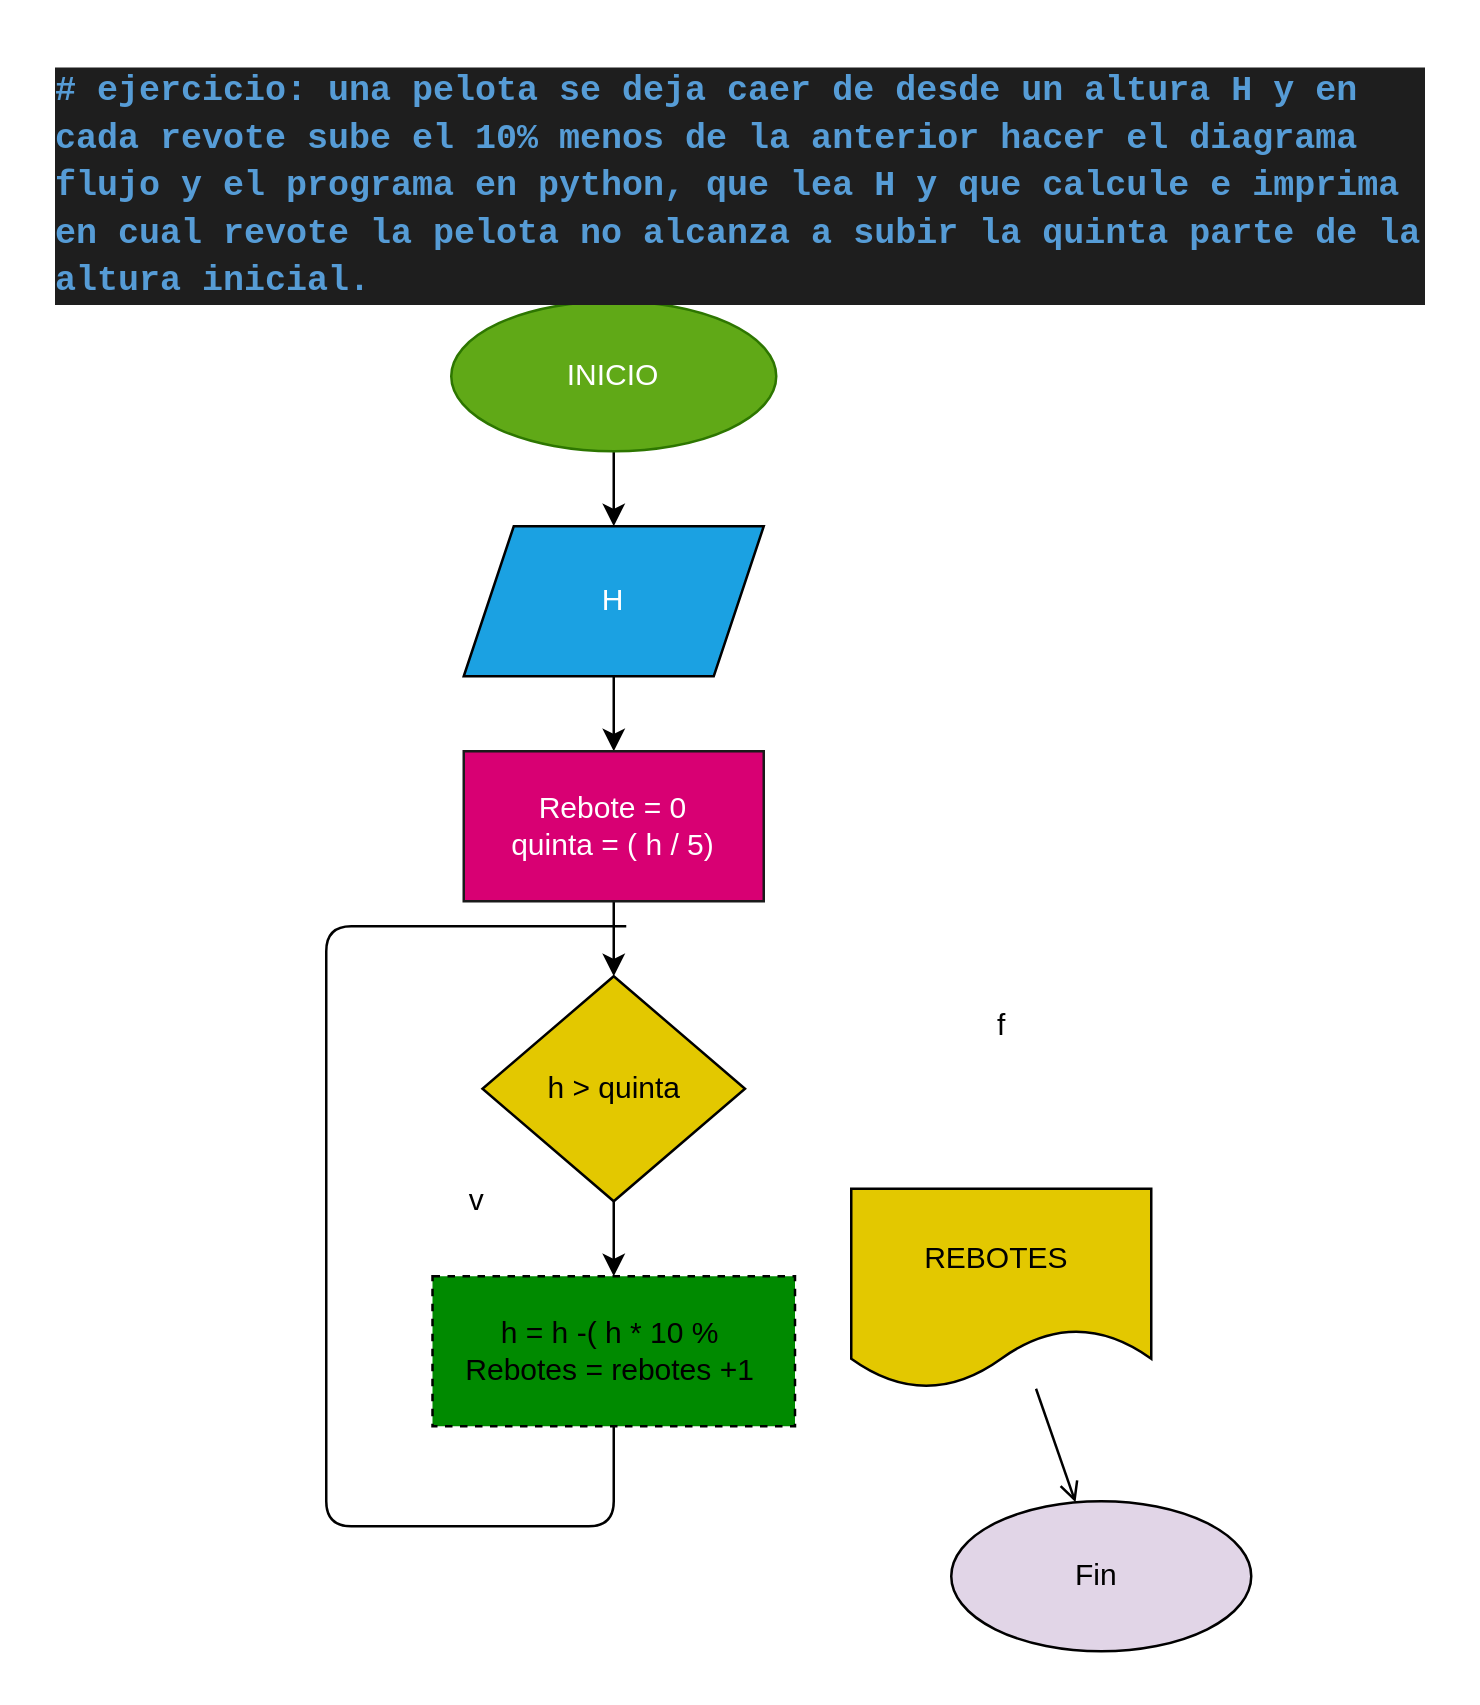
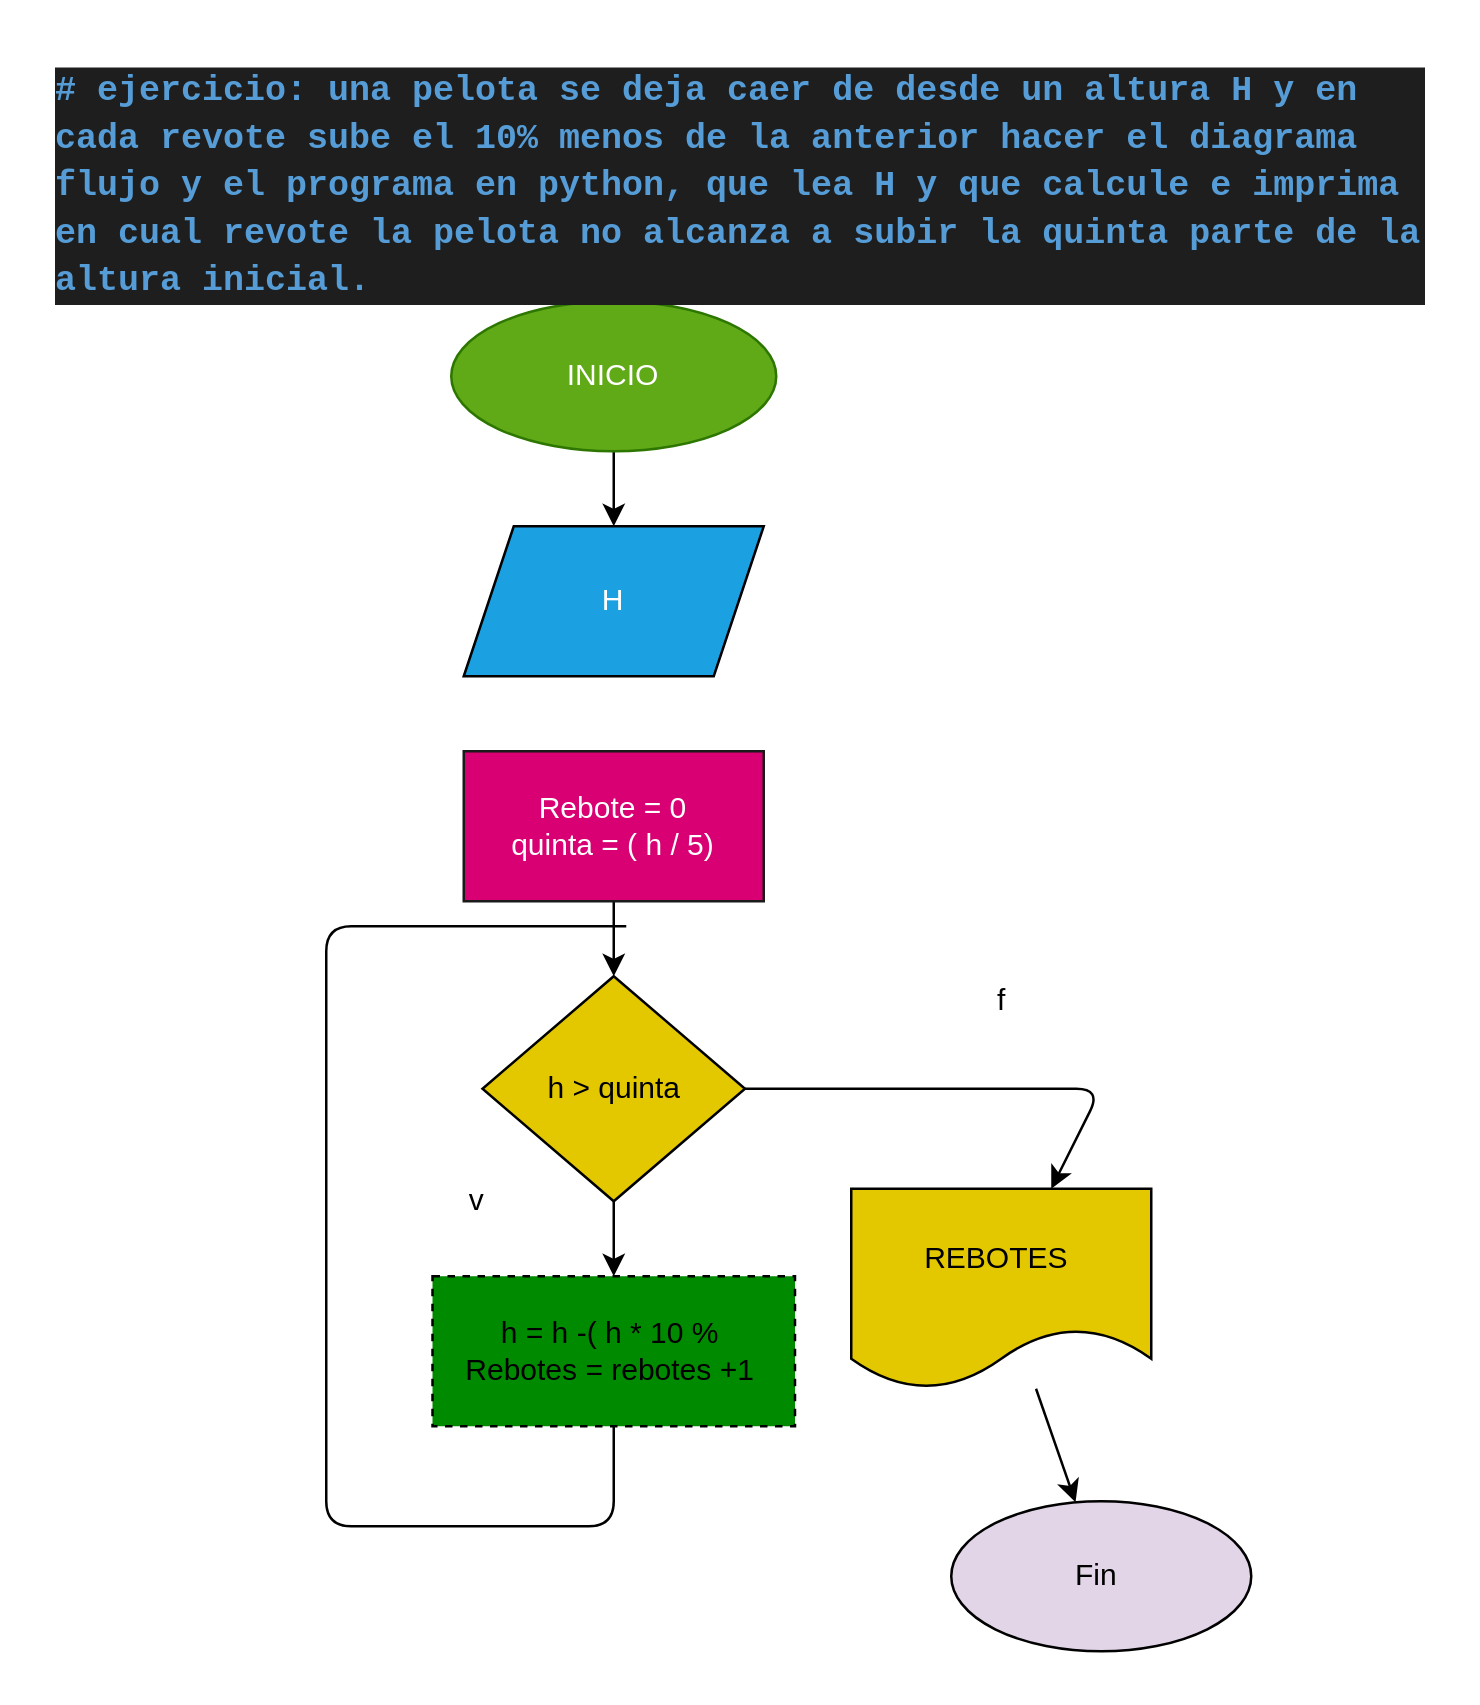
(614, 705) -> none
(1001, 1026) -> (1001, 1001)
none -> (959, 1089)
(1071, 1489) -> (1069, 1484)
